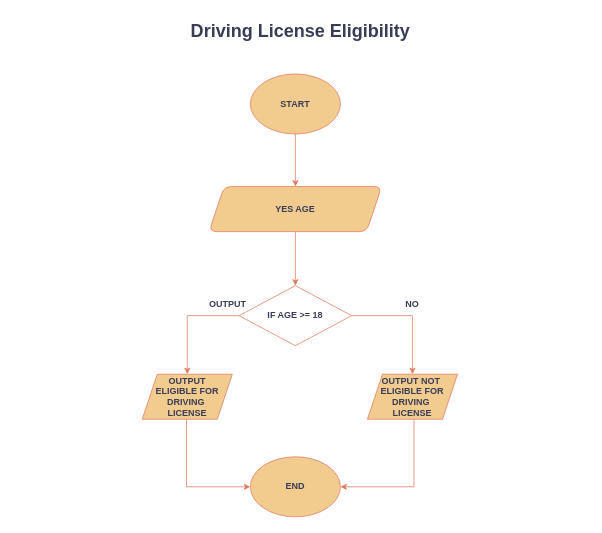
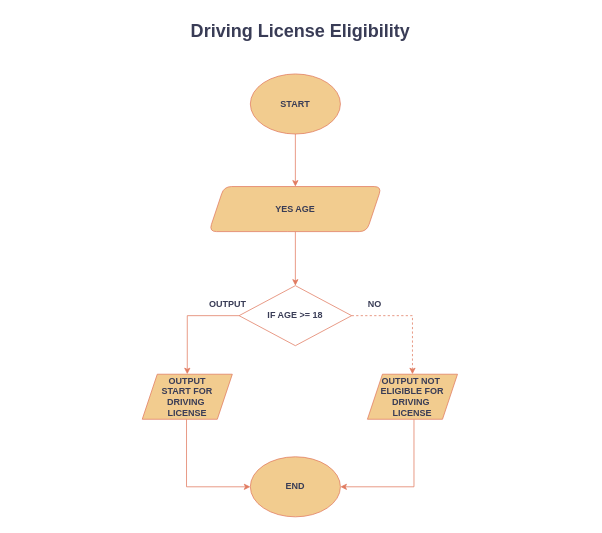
(412, 304) -> (375, 304)
(408, 315) -> (408, 315)
(187, 396) -> (187, 396)
